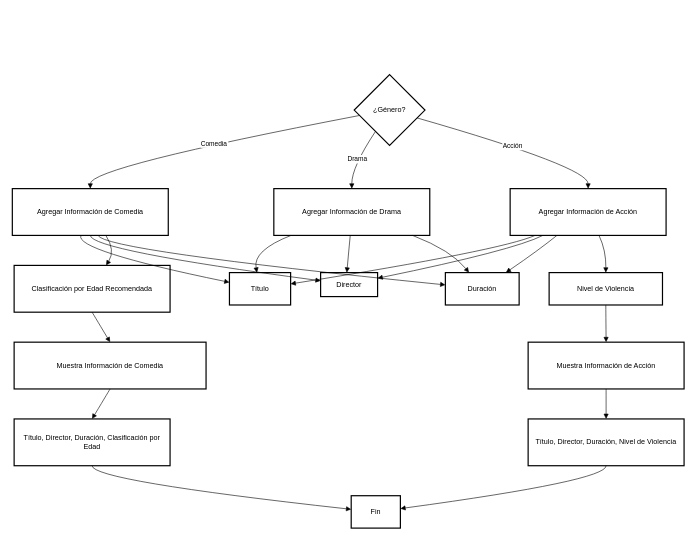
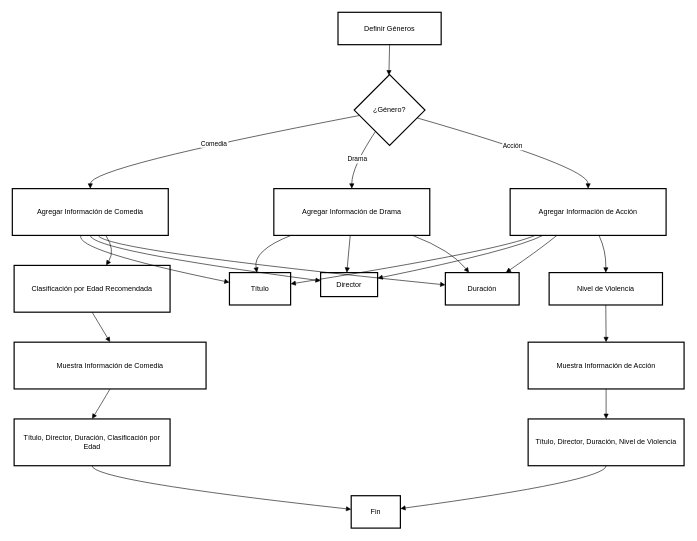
none -> (390, 29)
none -> (390, 50)
